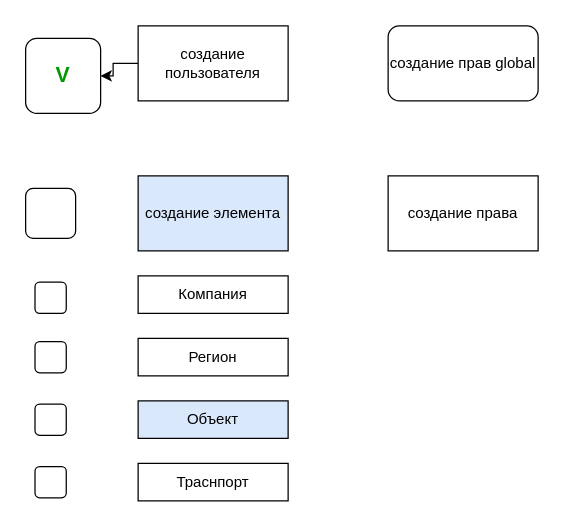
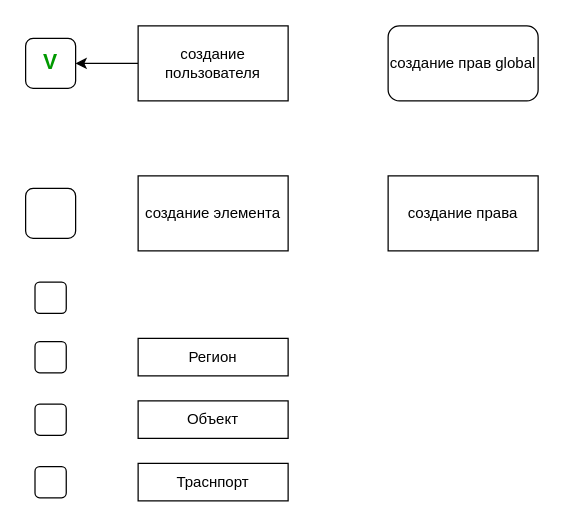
(63, 76) -> (51, 63)
(213, 213) -> (213, 213)
(213, 294) -> none
(213, 419) -> (213, 419)
